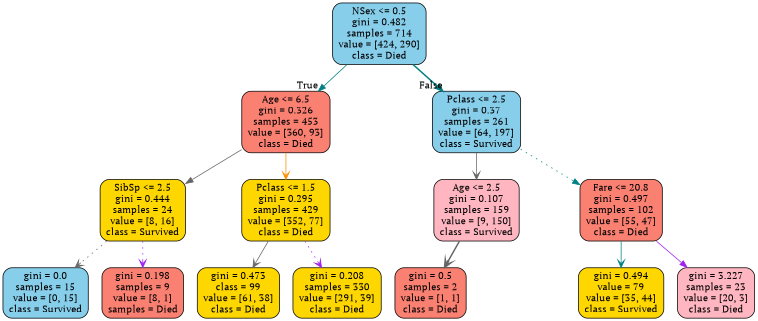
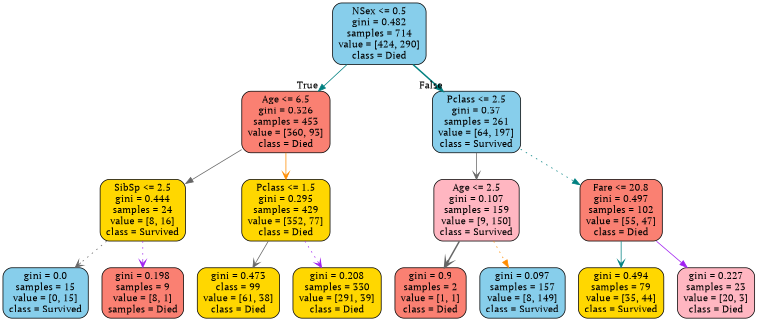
(431, 293) -> (431, 293)
none -> (523, 293)
(621, 293) -> (621, 293)
(716, 293) -> (716, 293)
